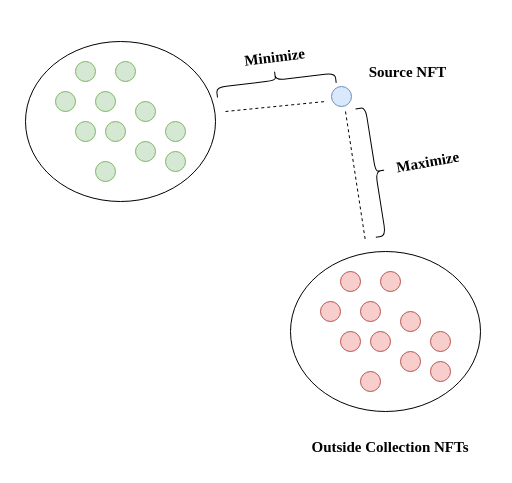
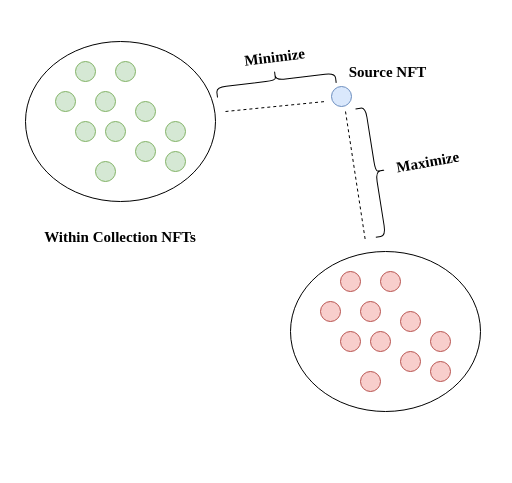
(408, 72) -> (388, 72)
none -> (121, 237)
(391, 447) -> none
